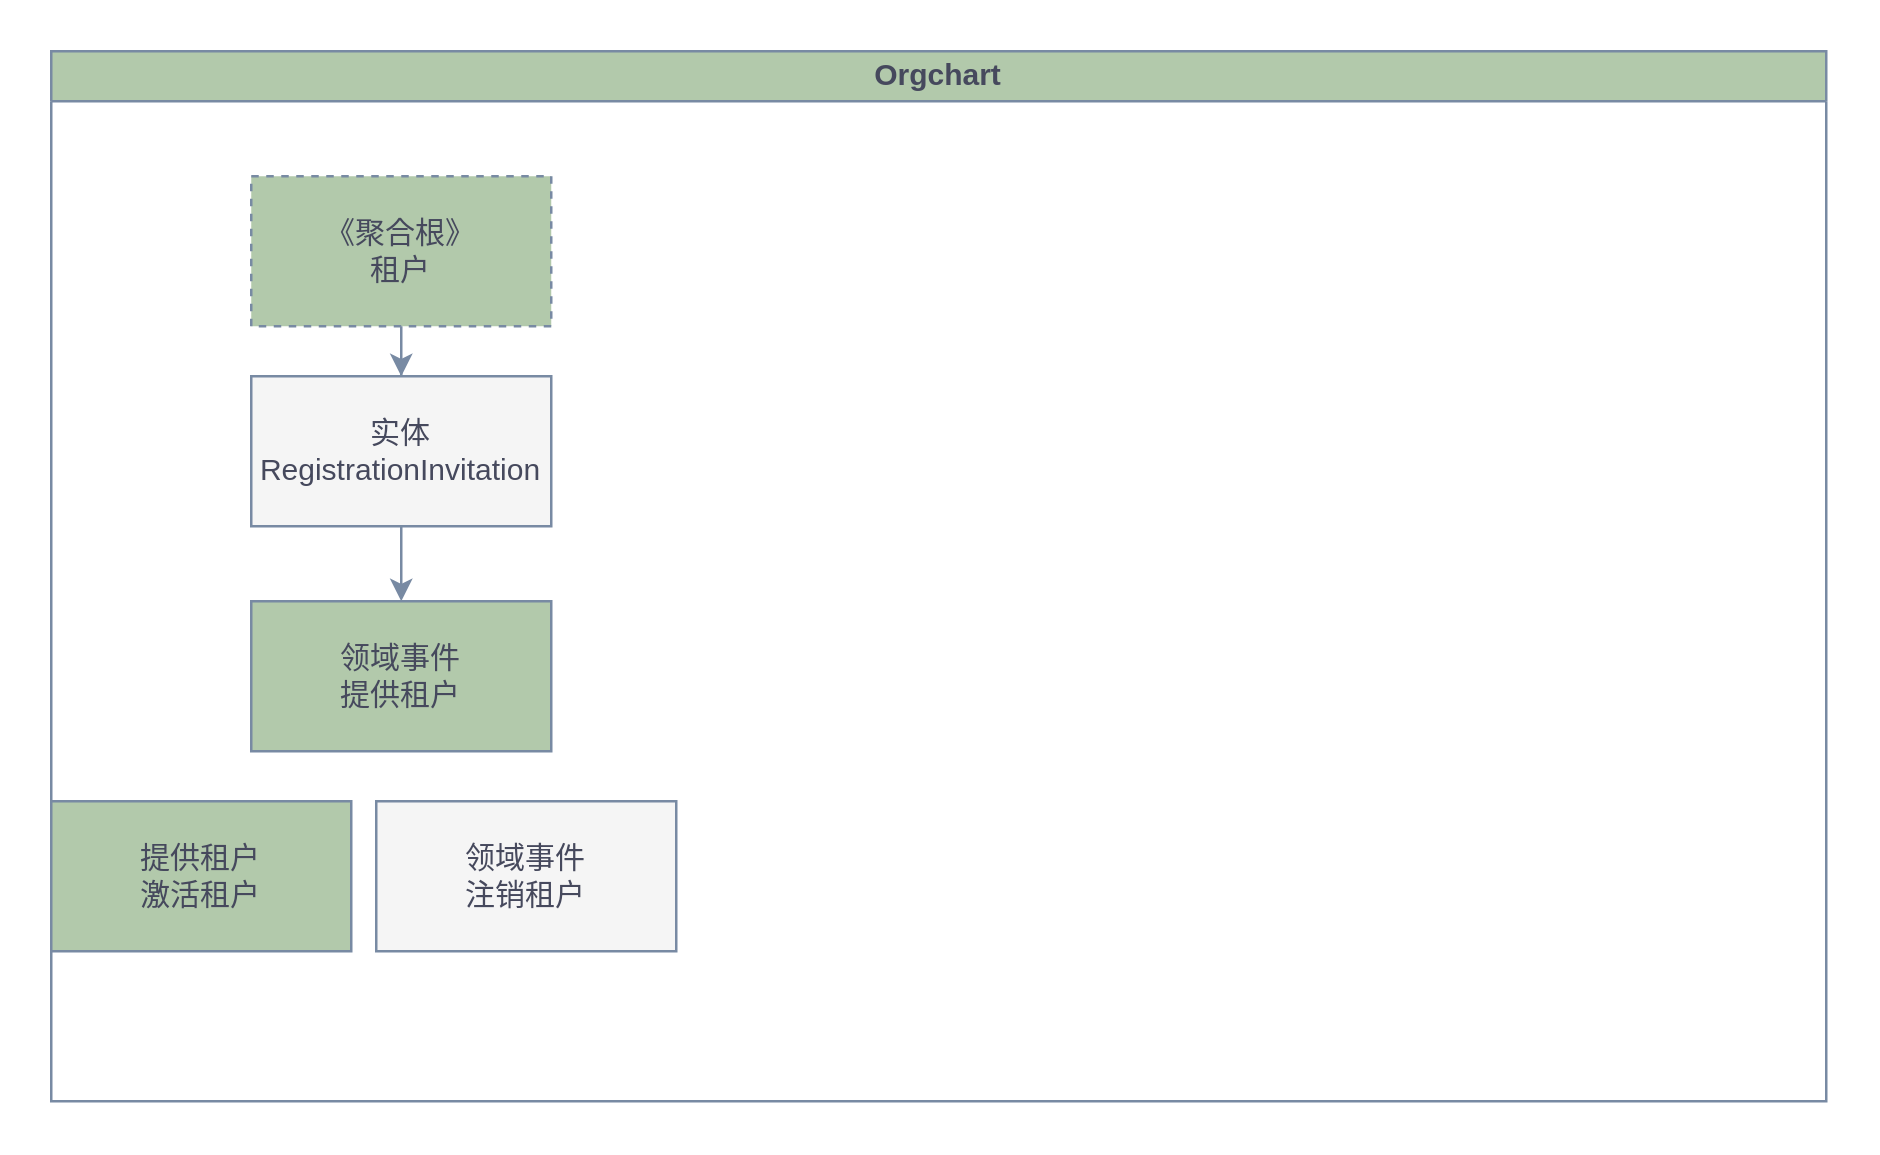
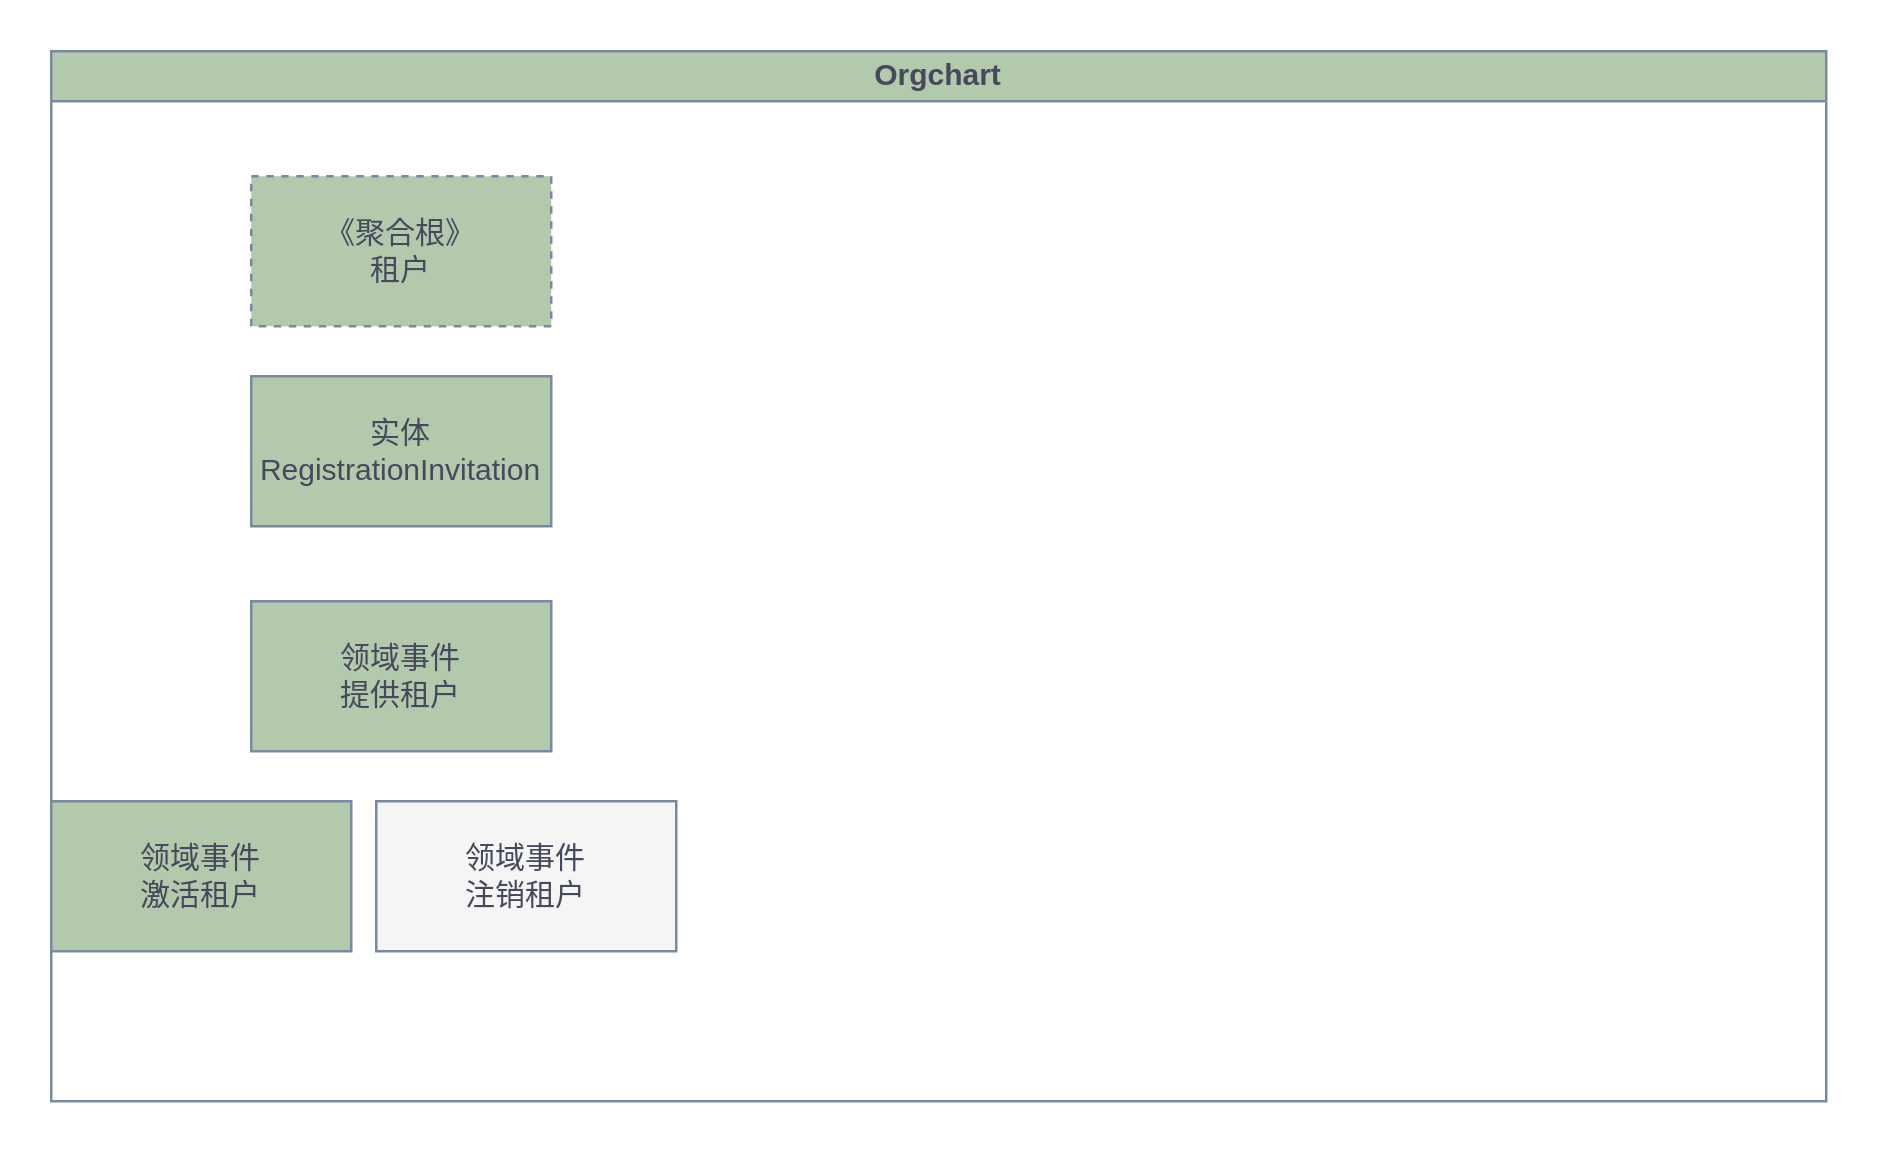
(401, 359) -> none
(401, 451) -> (401, 451)
(401, 572) -> none
(201, 876) -> (201, 876)
